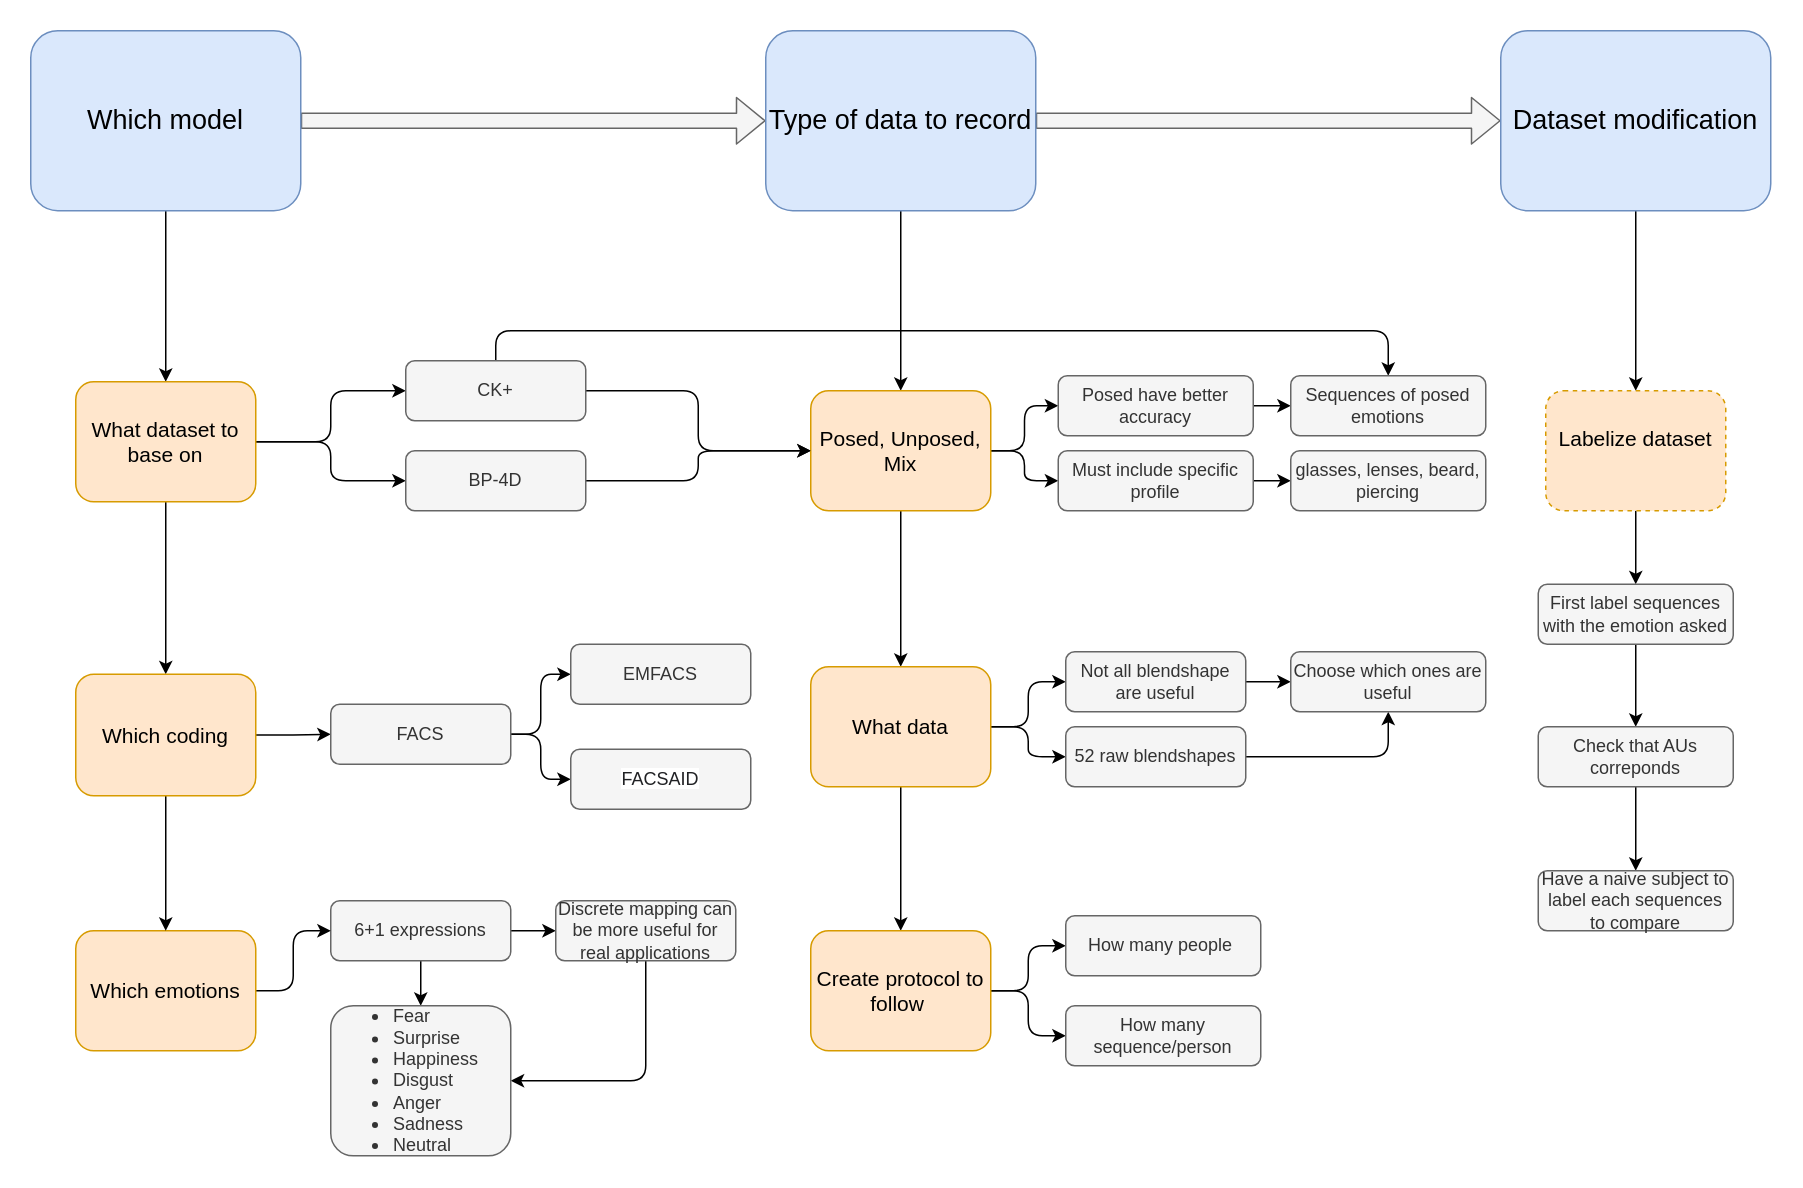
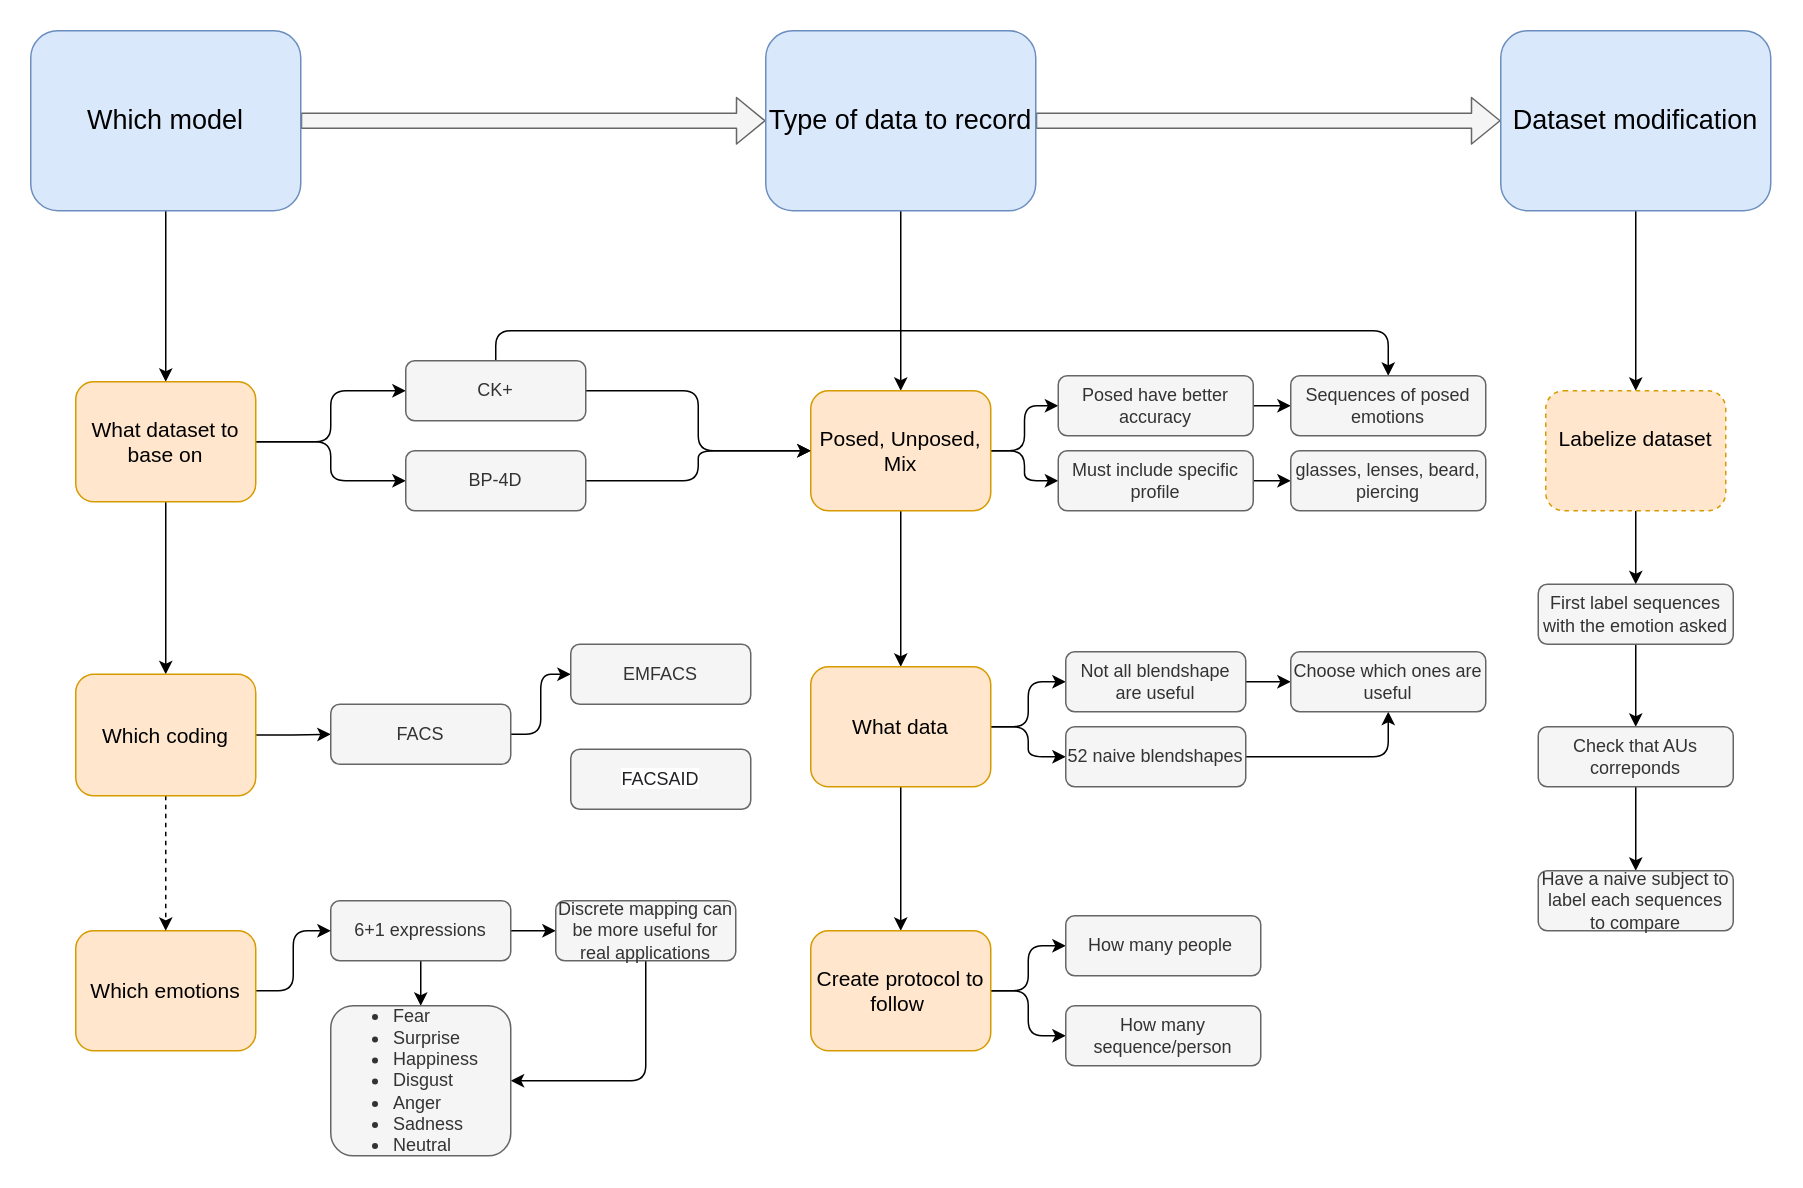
(1156, 757) -> (1156, 757)
(541, 761) -> none
(166, 859) -> (166, 859)
